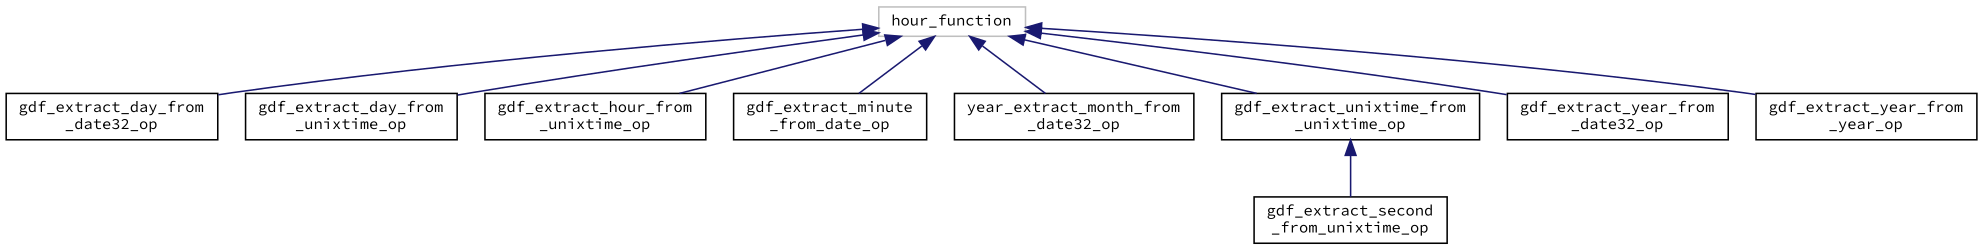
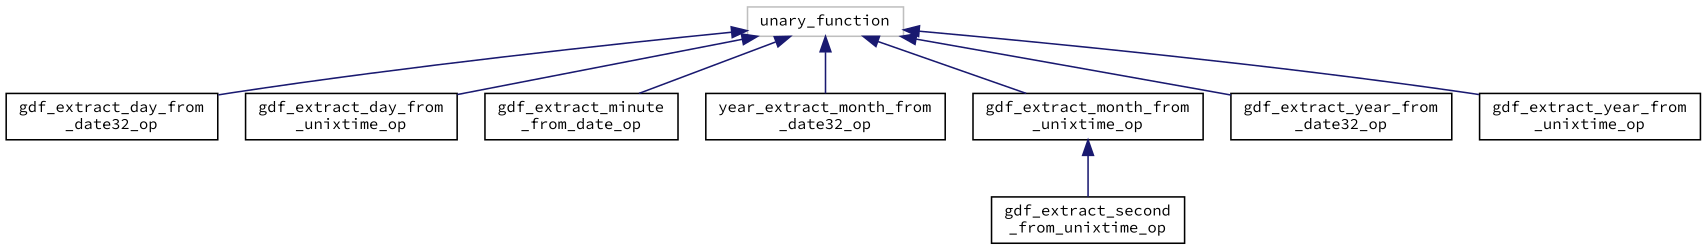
(952, 22) -> (826, 22)
(595, 117) -> none
(1351, 117) -> (1088, 117)
(1866, 117) -> (1590, 117)
